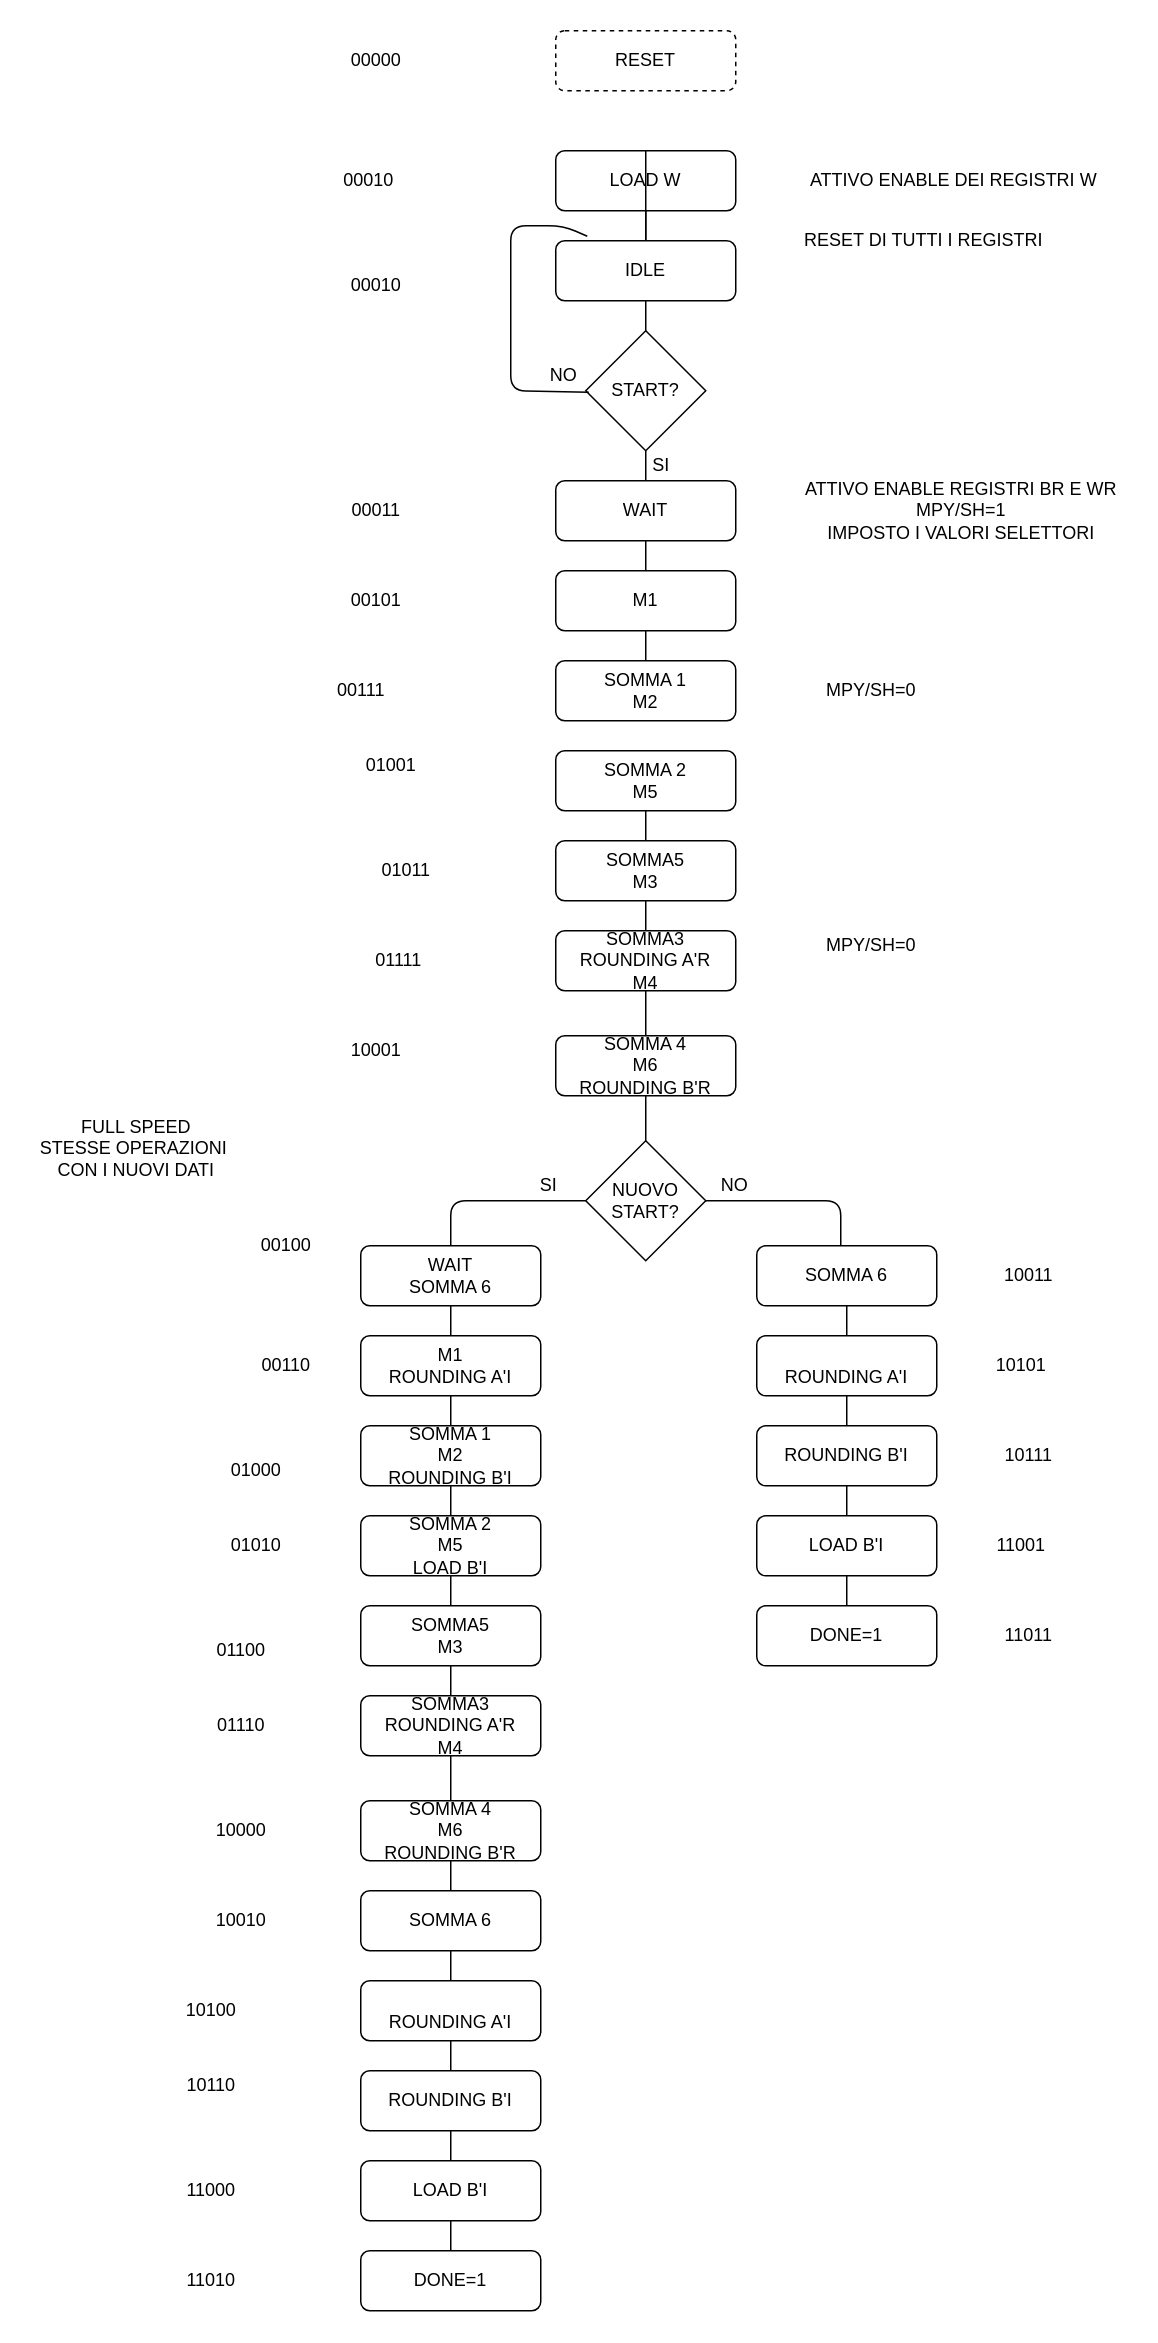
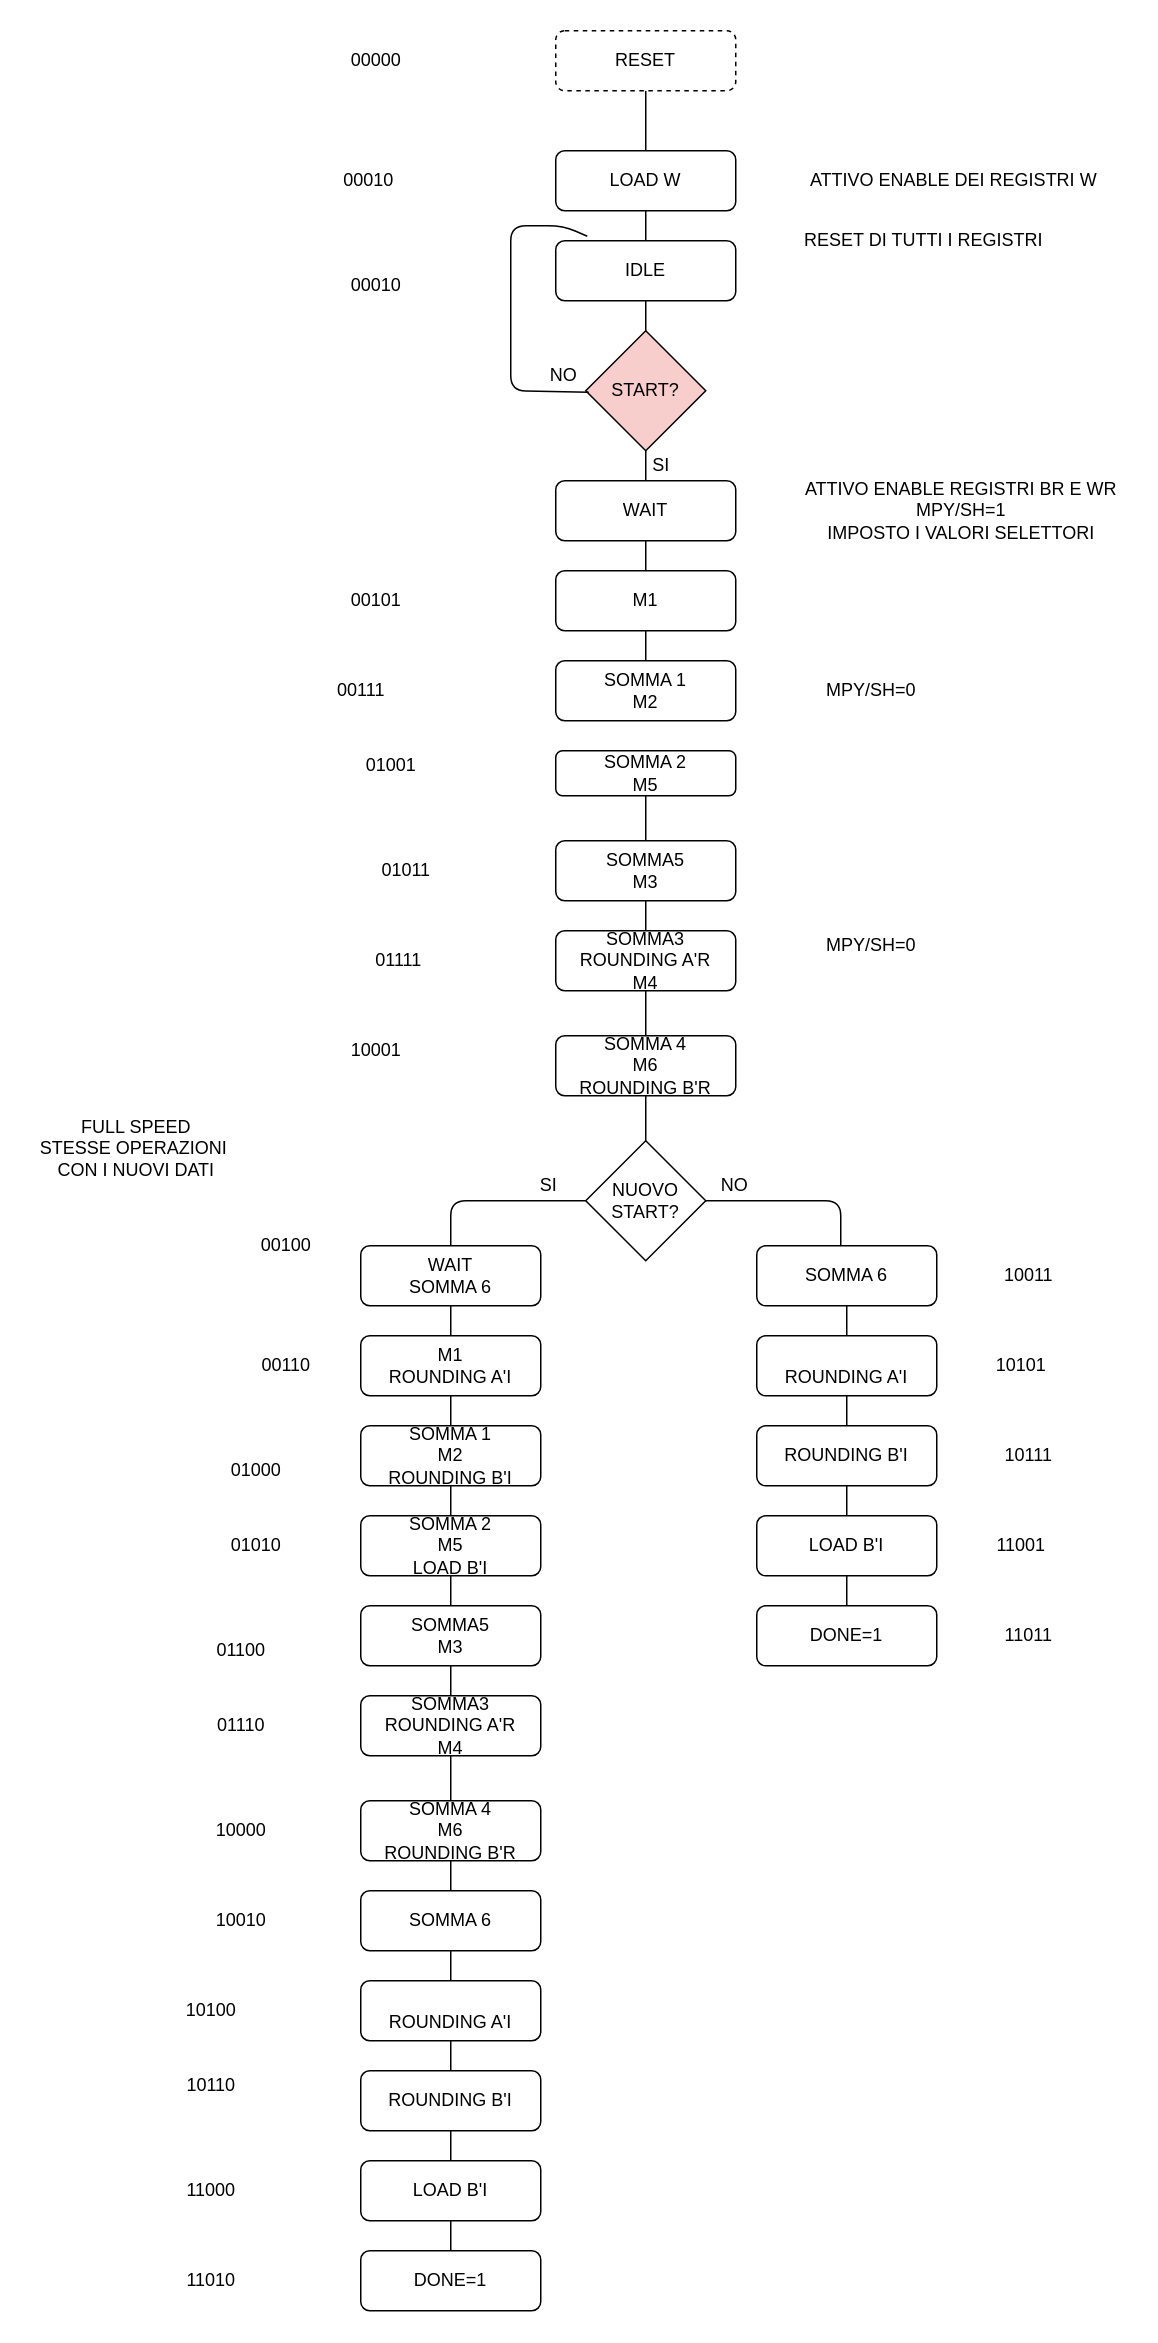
(646, 180) -> (646, 121)
(646, 391) -> (646, 391)
(376, 511) -> none
(646, 781) -> (646, 773)
